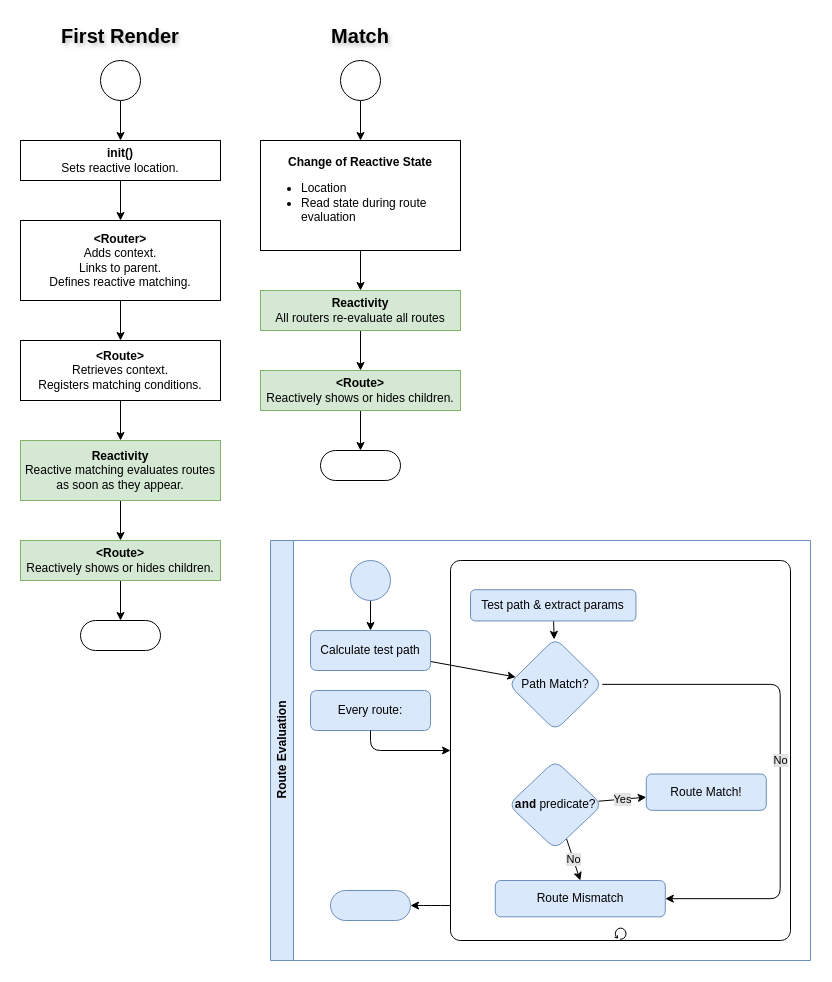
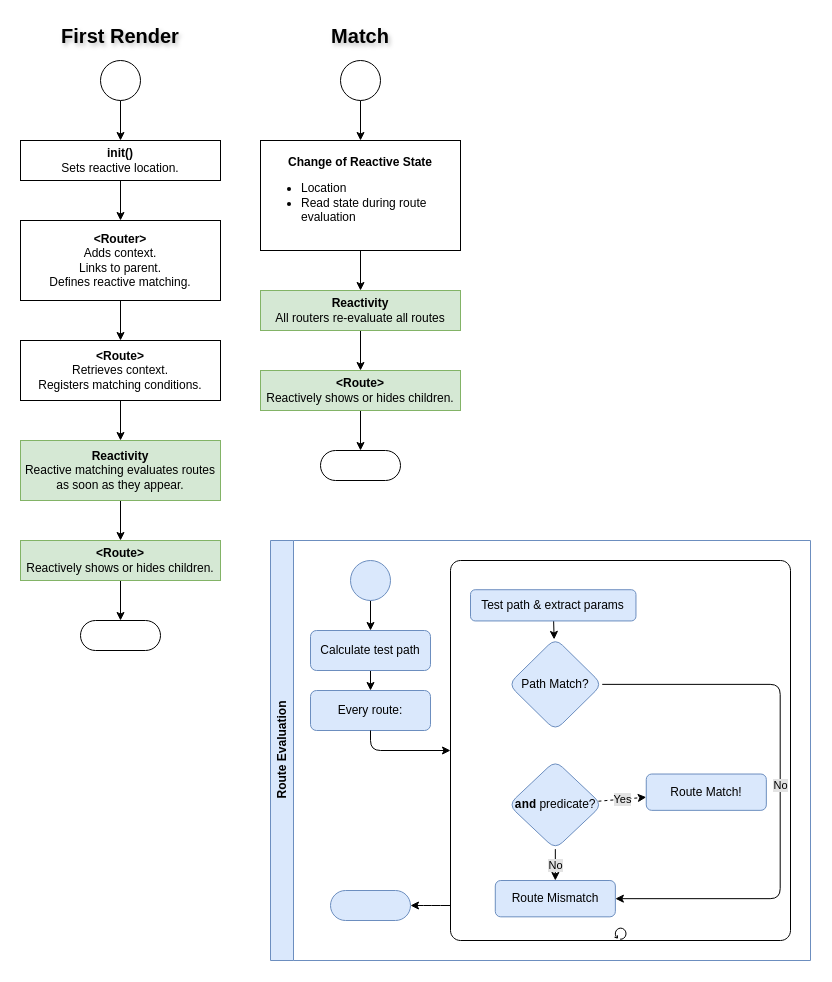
(470, 669) -> (371, 677)
(634, 798) -> (634, 798)
(580, 899) -> (555, 899)
